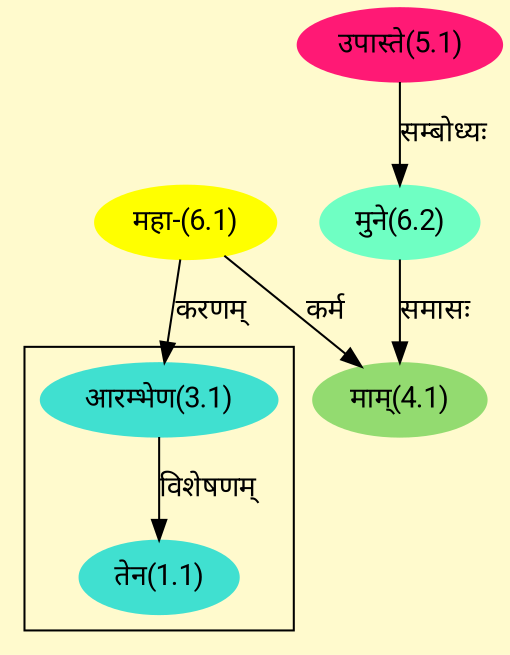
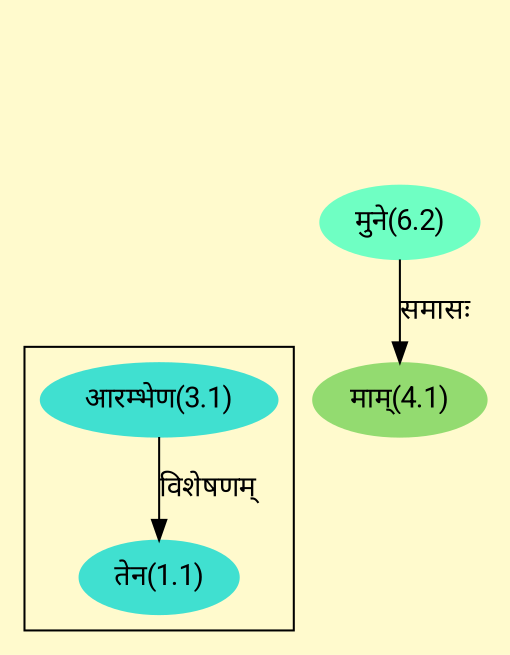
(400, 45) -> none
(186, 222) -> none
